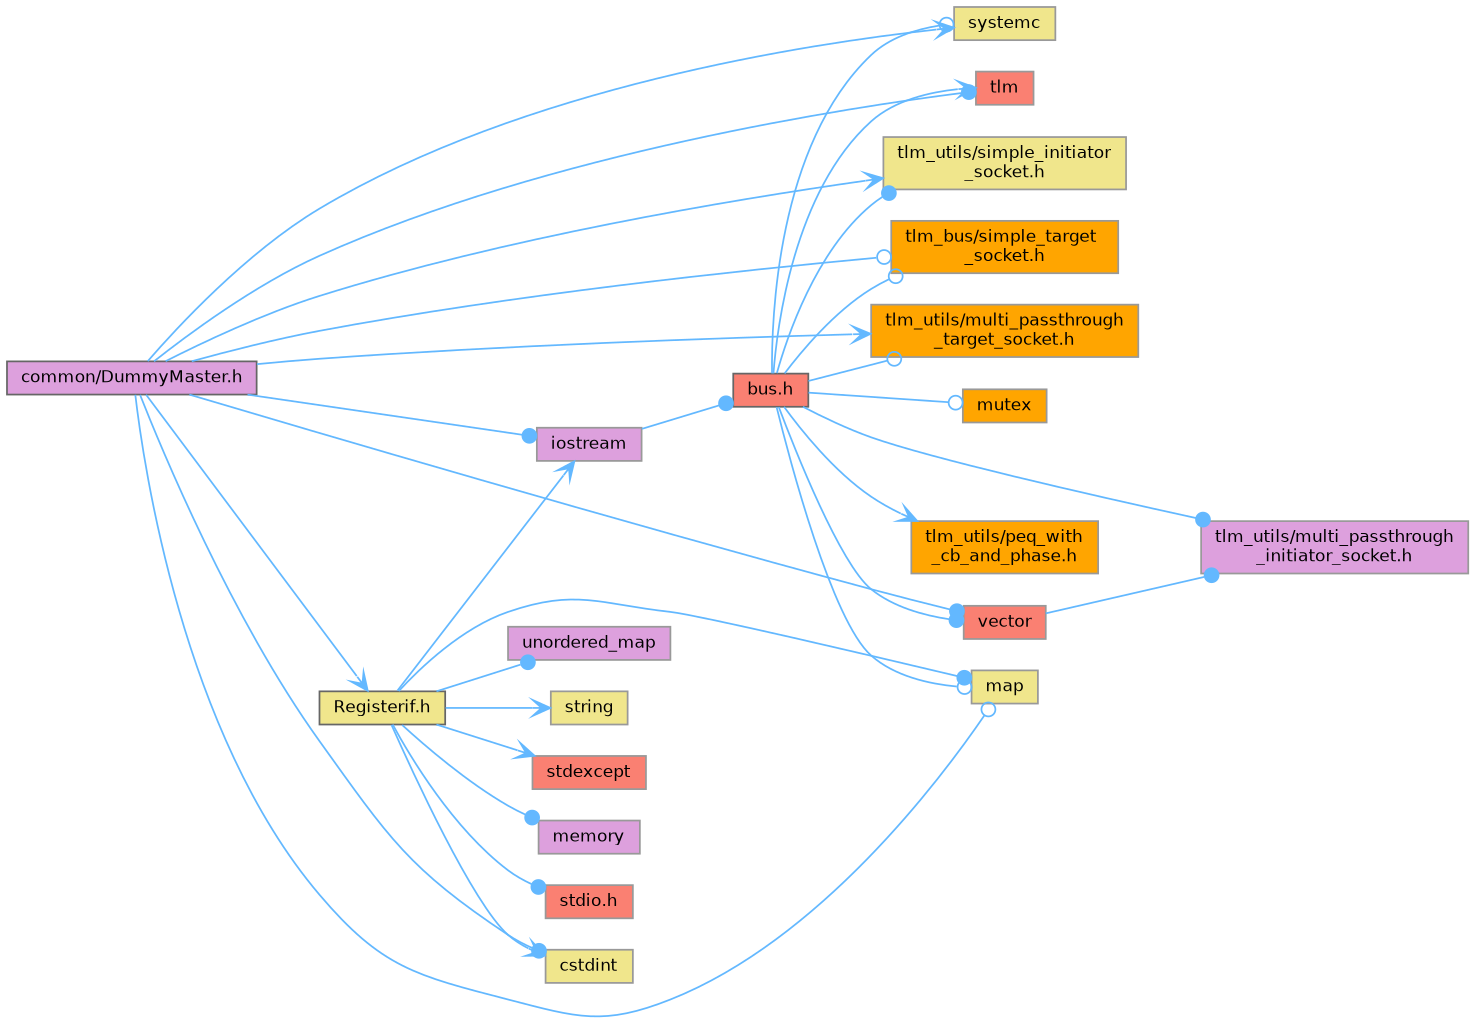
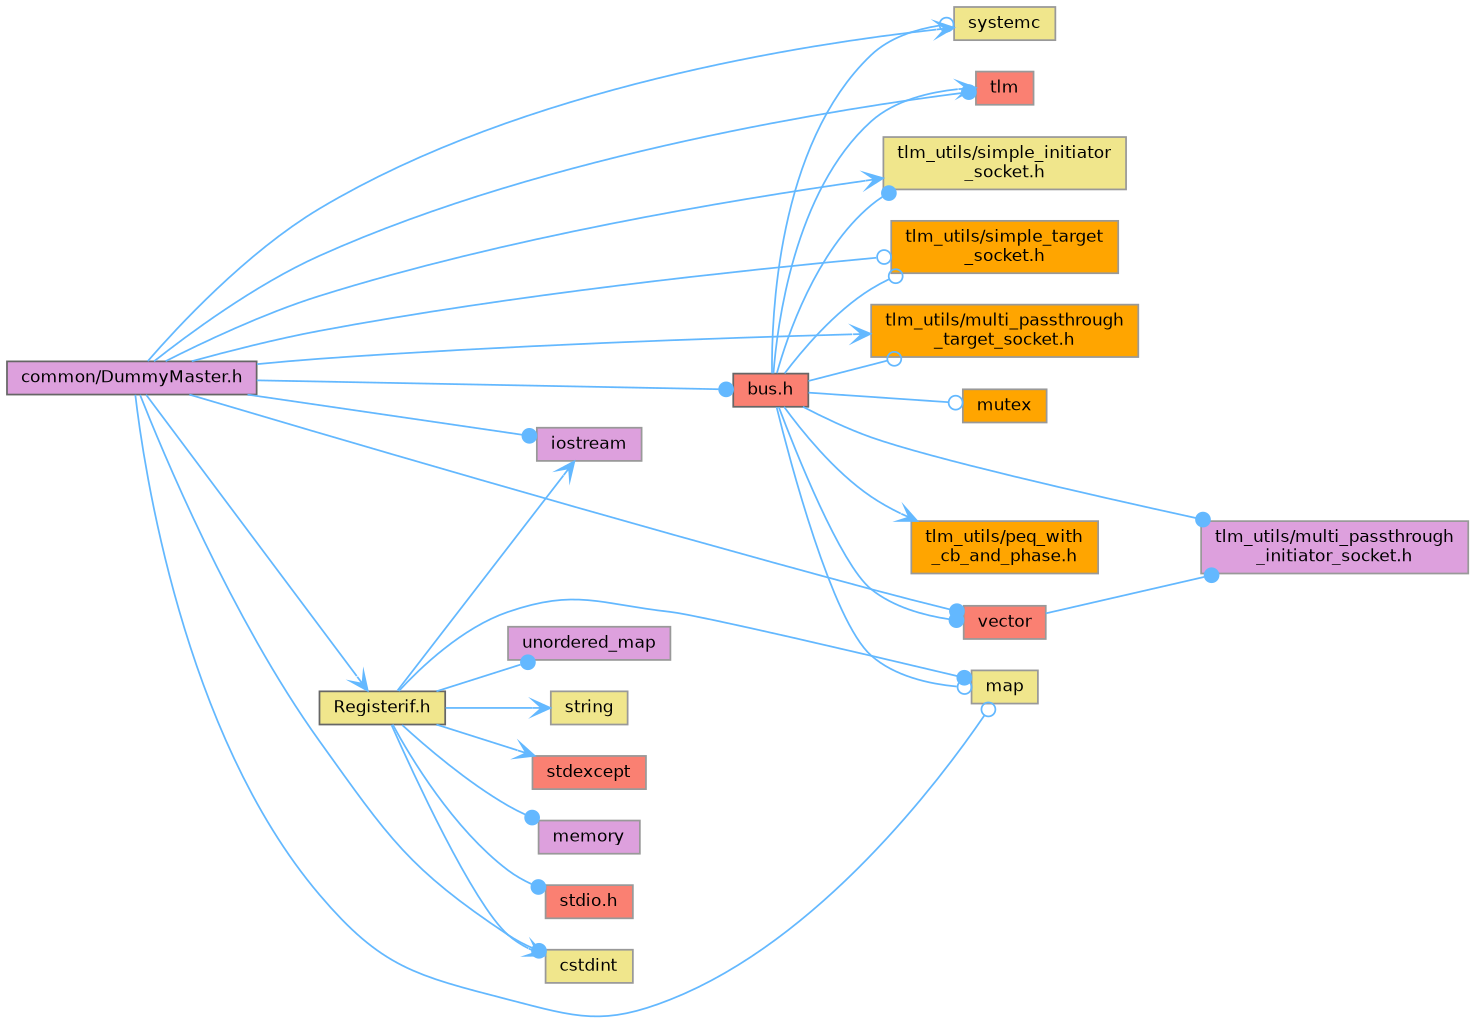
(1005, 247) -> (1005, 247)
(681, 417) -> (488, 385)
